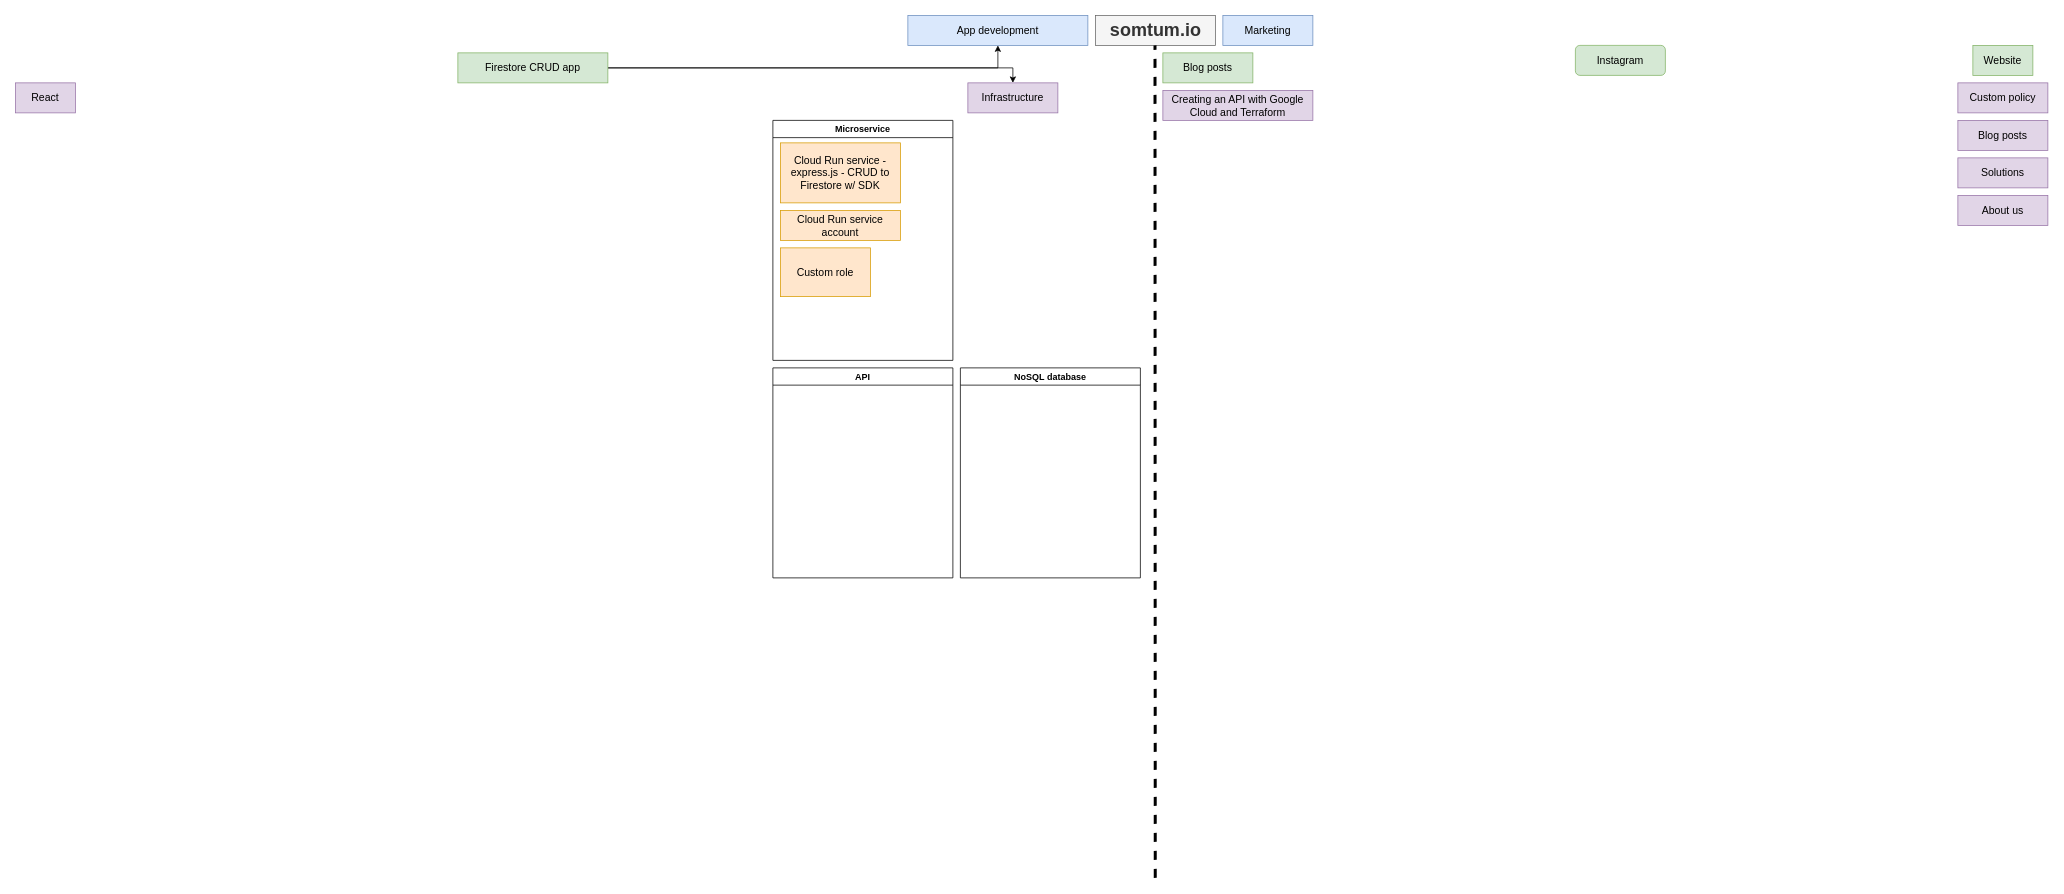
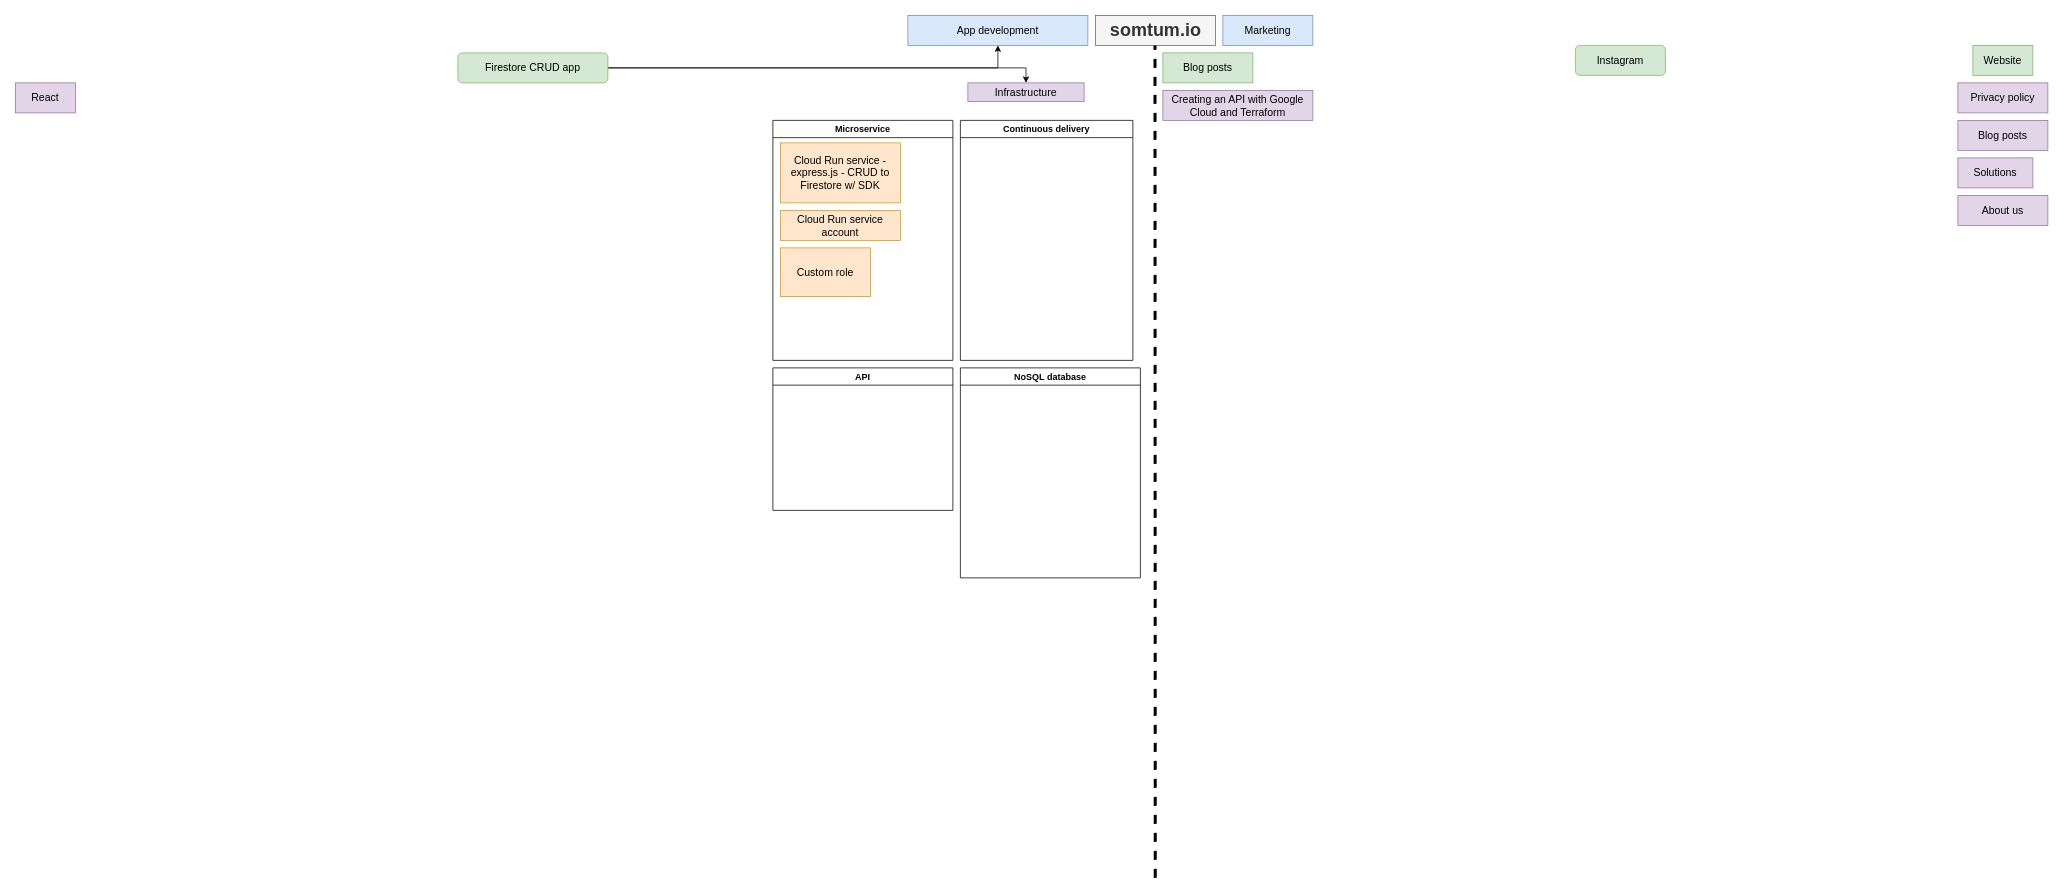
(533, 68) -> (533, 68)
(1013, 98) -> (1026, 92)
(2003, 98) -> (2003, 98)
(2003, 173) -> (1995, 173)
none -> (1047, 240)
(863, 473) -> (863, 439)
